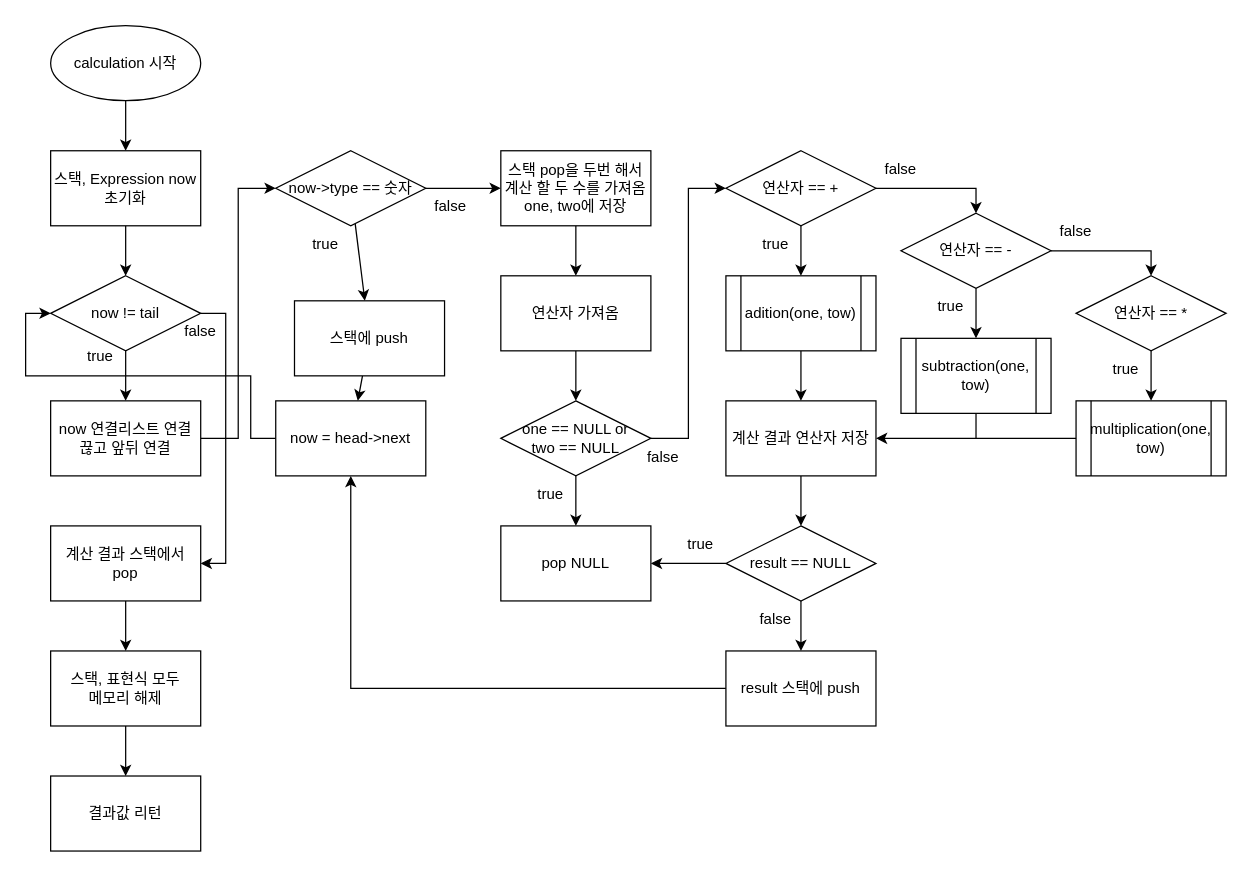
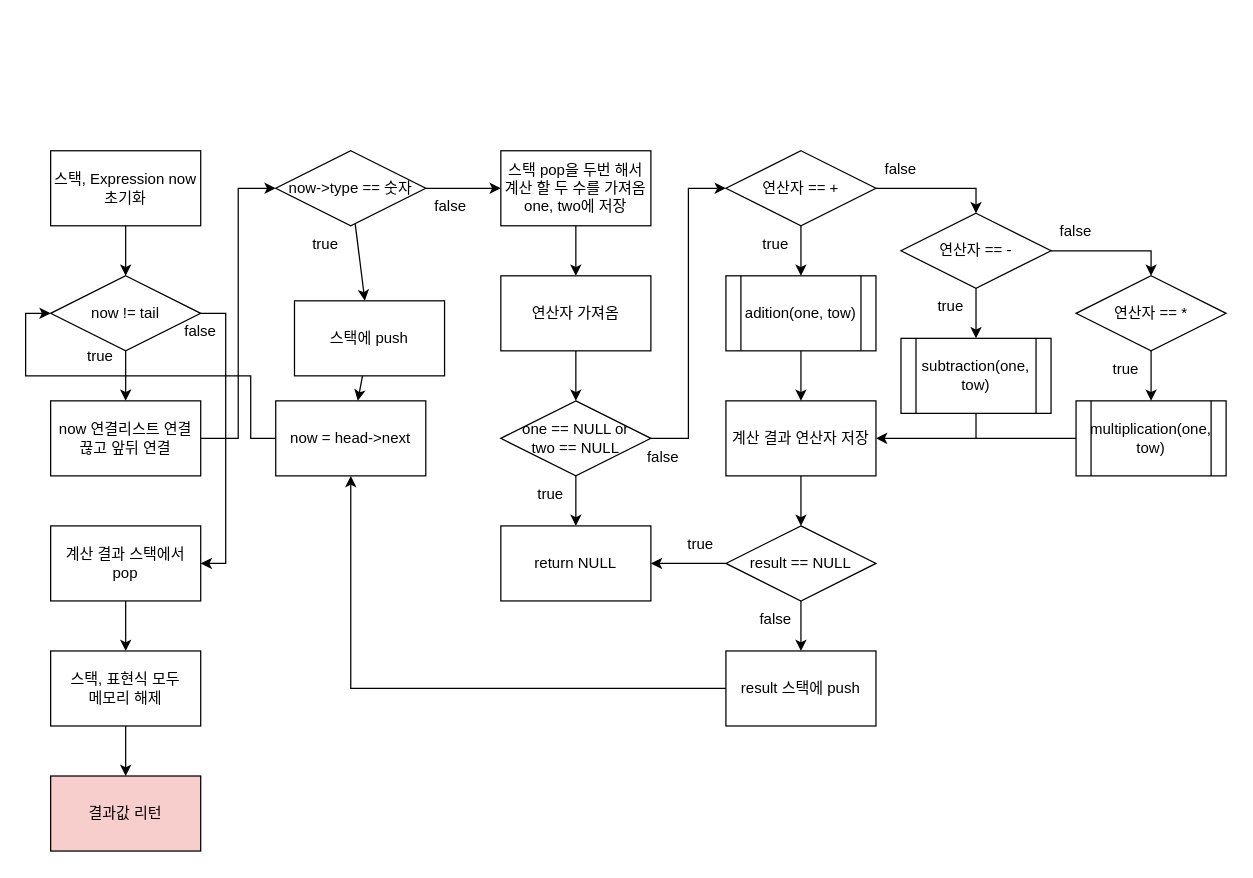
(126, 63) -> none
(126, 122) -> none
(576, 563) -> (576, 563)
(126, 813) -> (126, 813)
